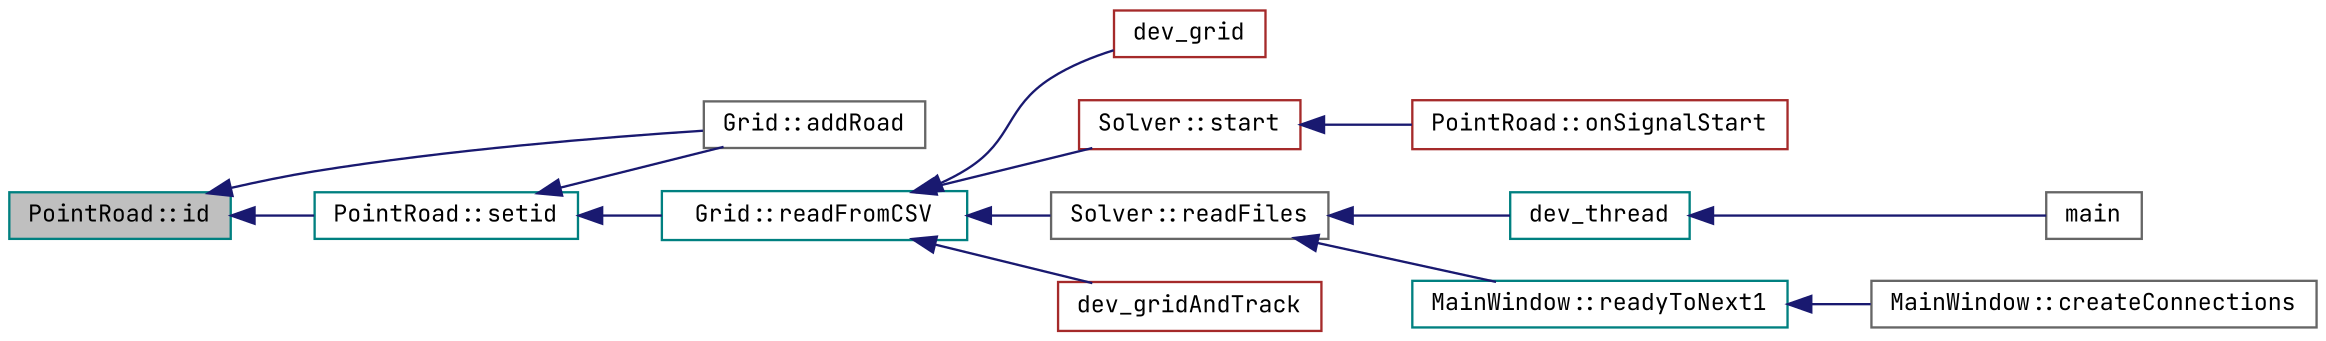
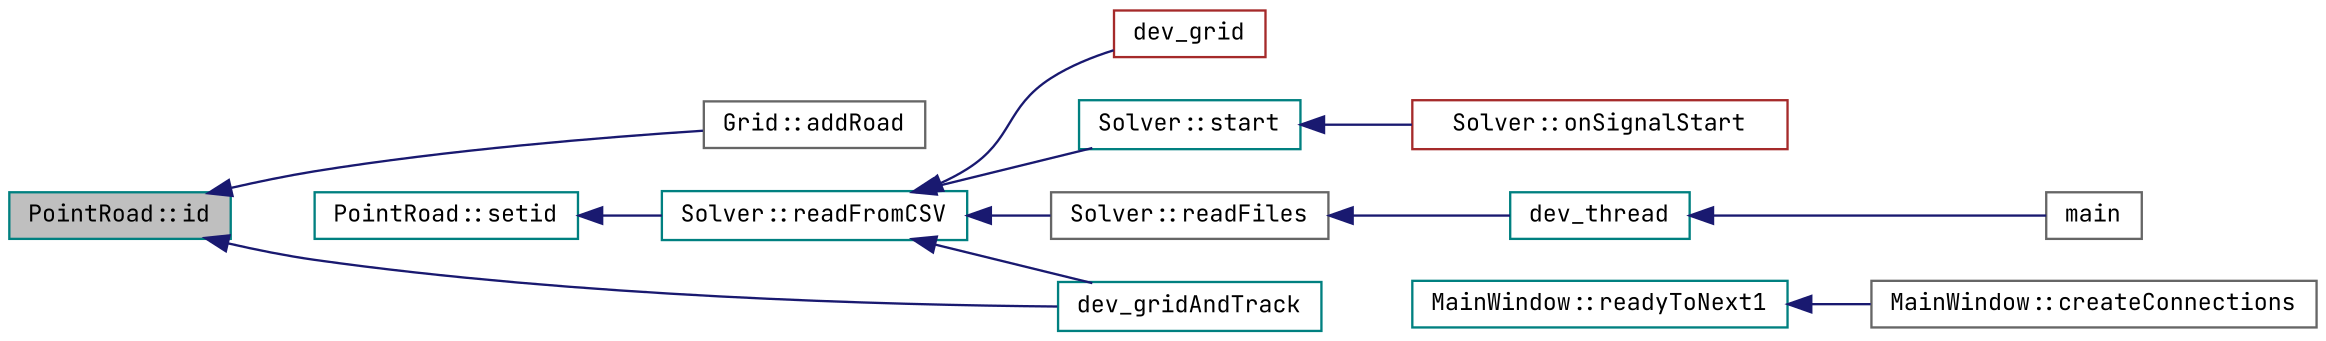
(1190, 125) -> (1190, 125)
(1600, 125) -> (1600, 125)
(642, 167) -> none
(284, 216) -> (641, 292)
(815, 216) -> (815, 216)
(1407, 262) -> none
(1190, 306) -> (1190, 306)
